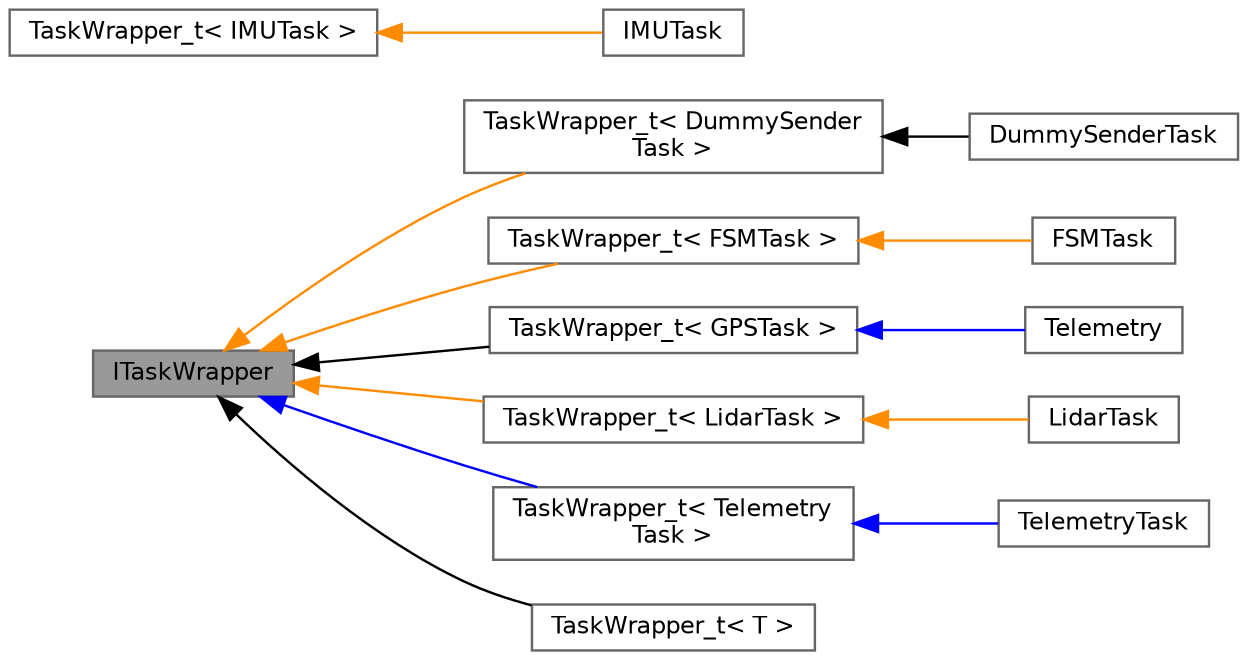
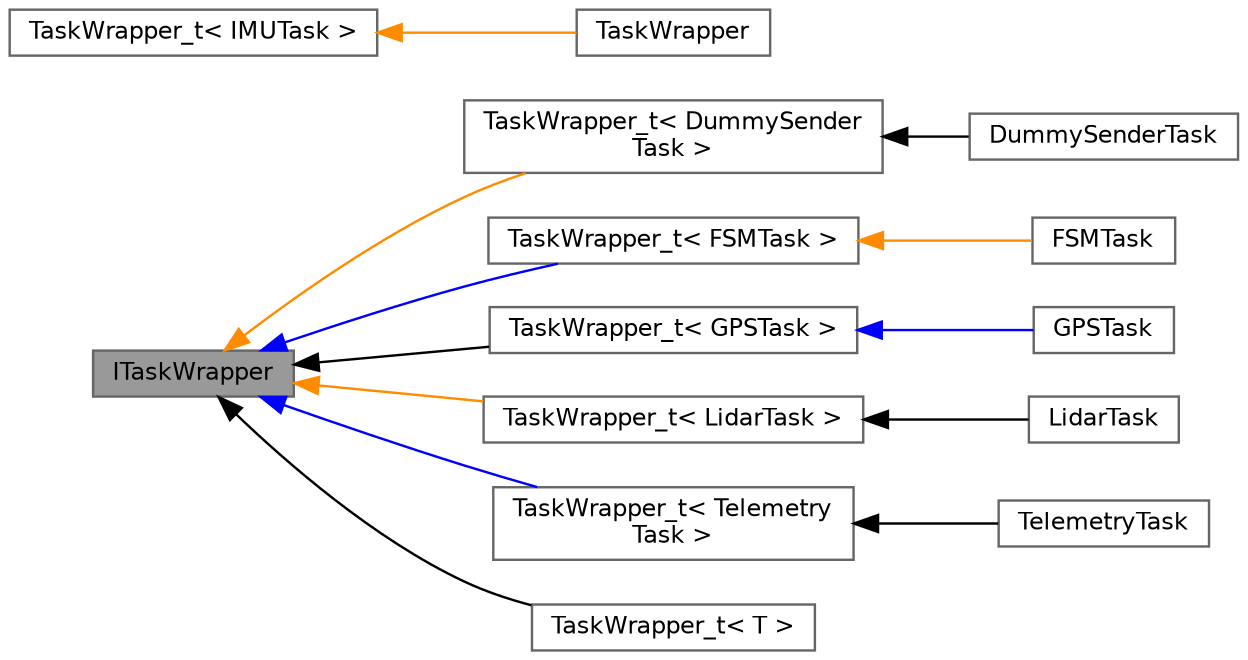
(673, 33) -> (673, 33)
(420, 299) -> (420, 299)
(1104, 330) -> (1104, 330)
(958, 420) -> (958, 420)
(938, 524) -> (938, 524)
